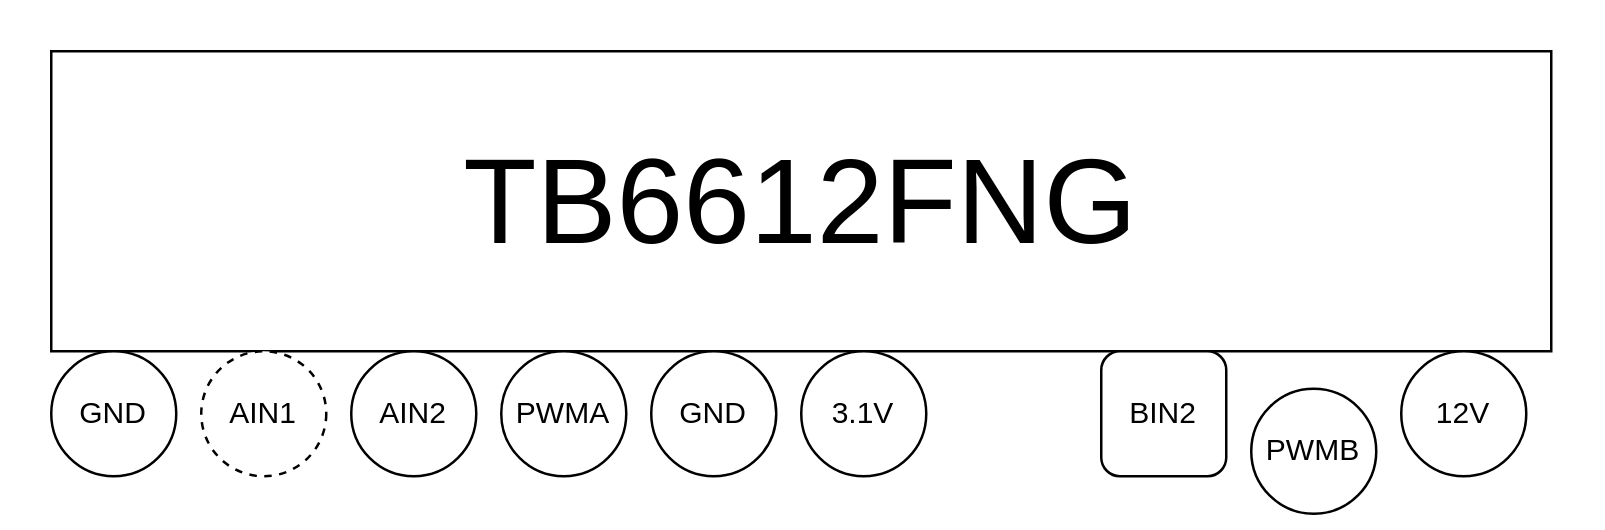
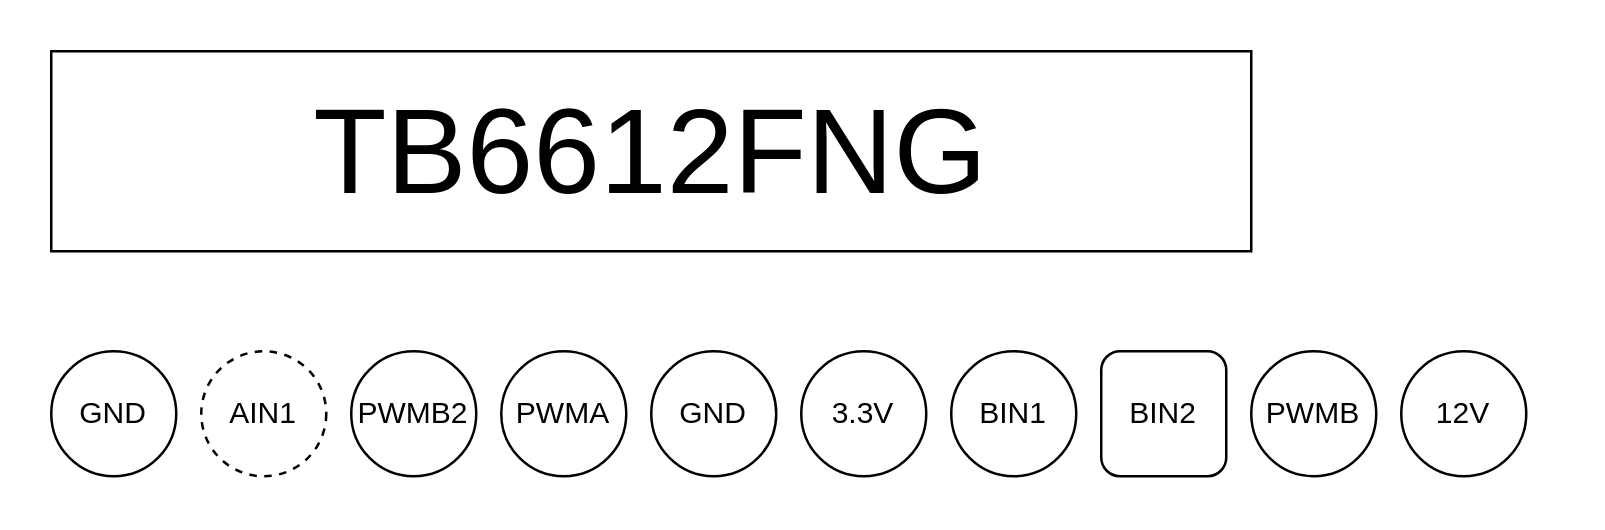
(801, 201) -> (651, 151)
(414, 414) -> (414, 414)
(864, 414) -> (864, 414)
none -> (1014, 414)
(1314, 451) -> (1314, 414)
